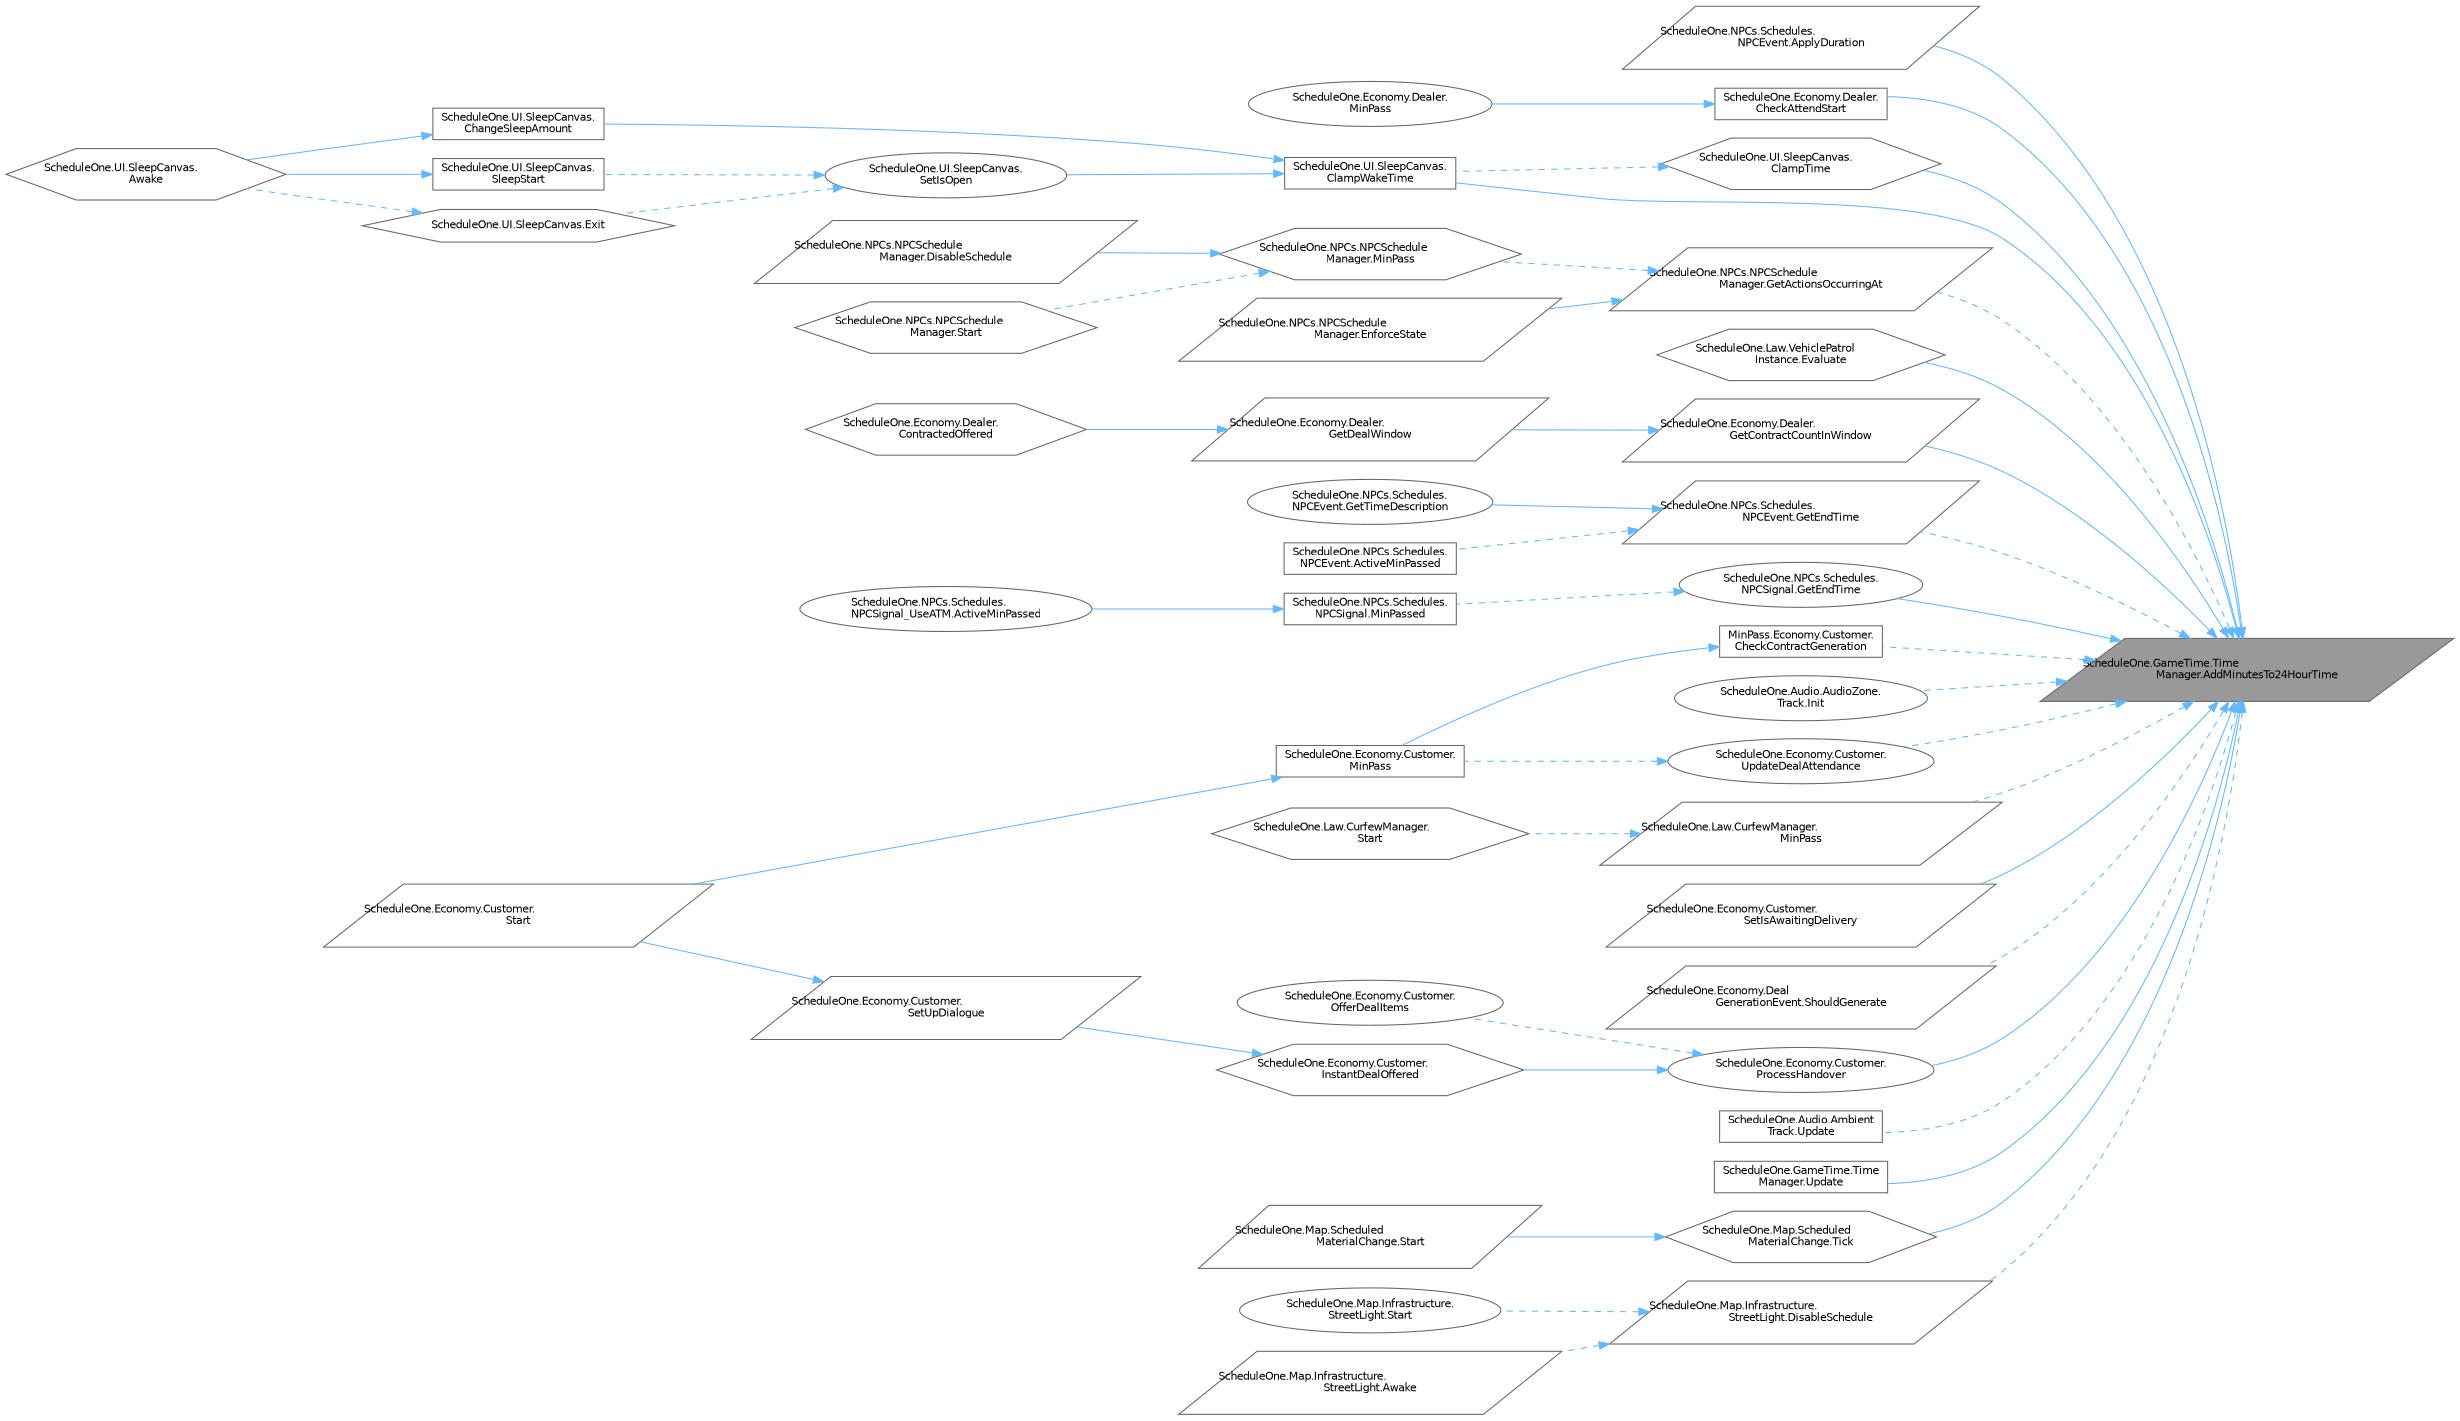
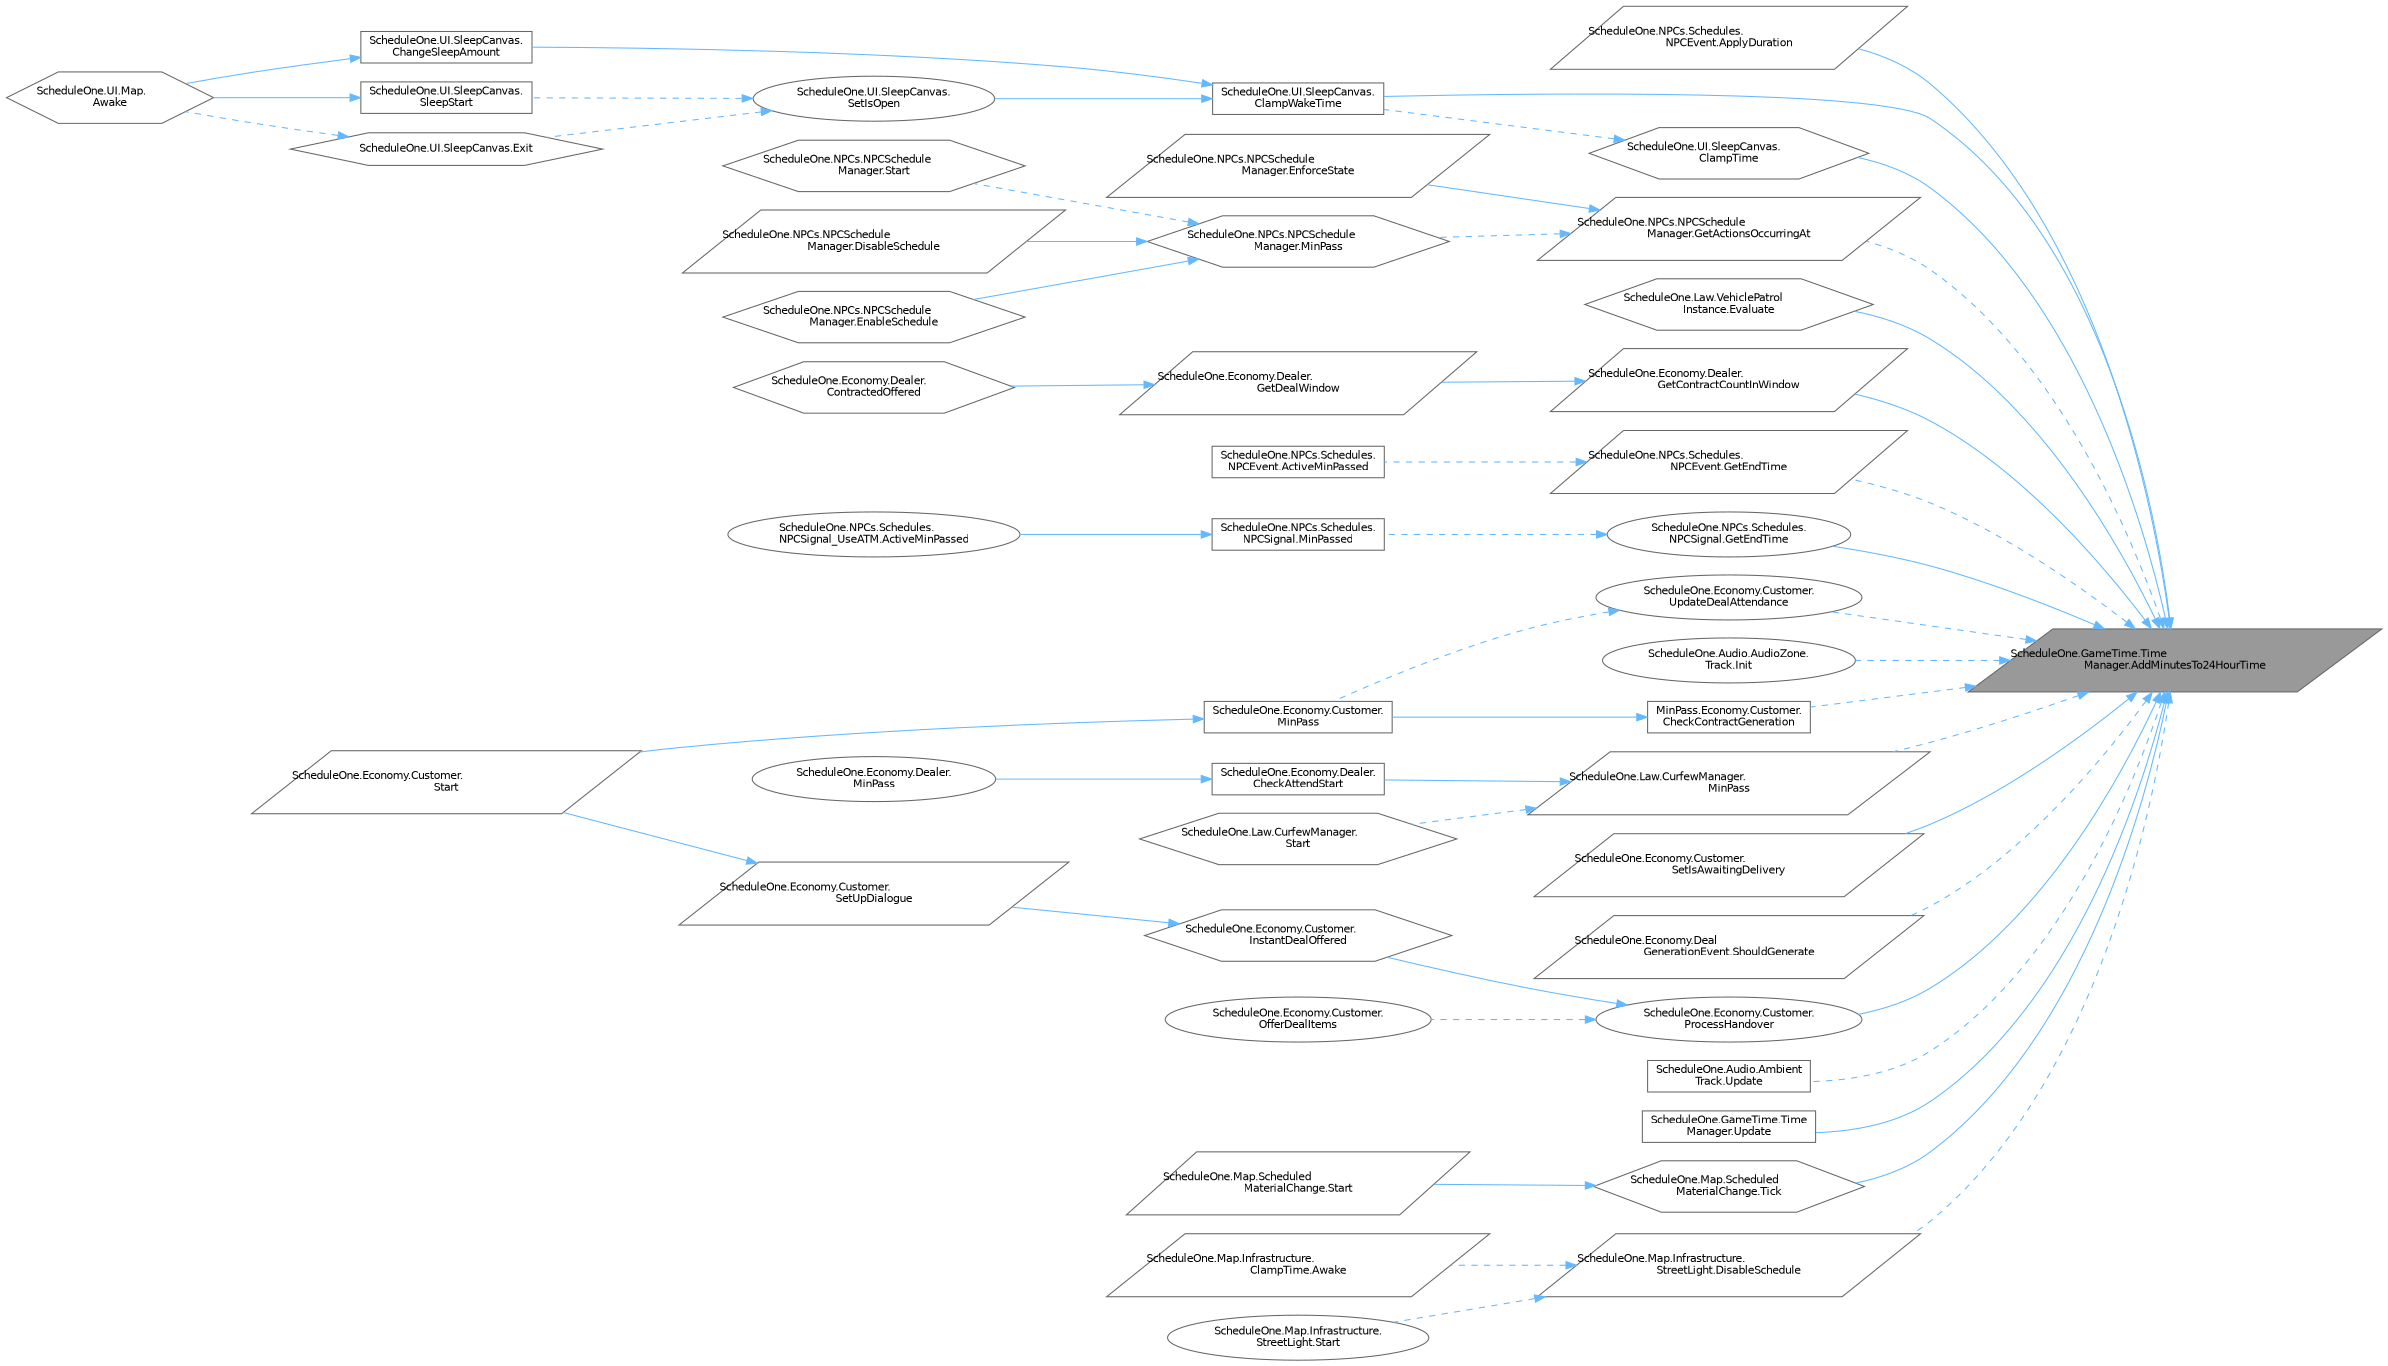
(146, 174) -> (110, 98)
(2140, 301) -> (1472, 781)
none -> (874, 317)
(1370, 502) -> none
(1370, 1383) -> (1298, 1265)
